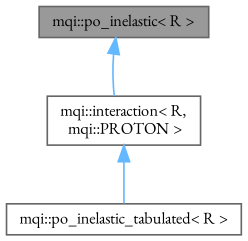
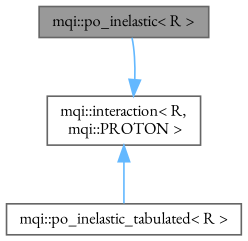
(113, 75) -> (135, 59)
